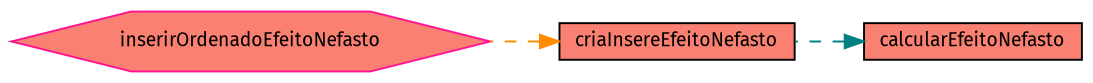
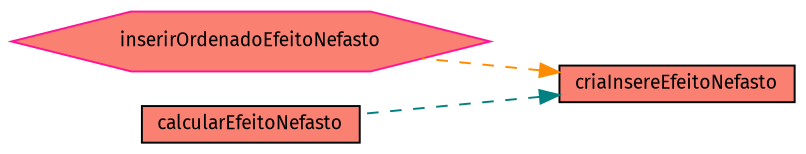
(820, 41) -> (450, 105)
